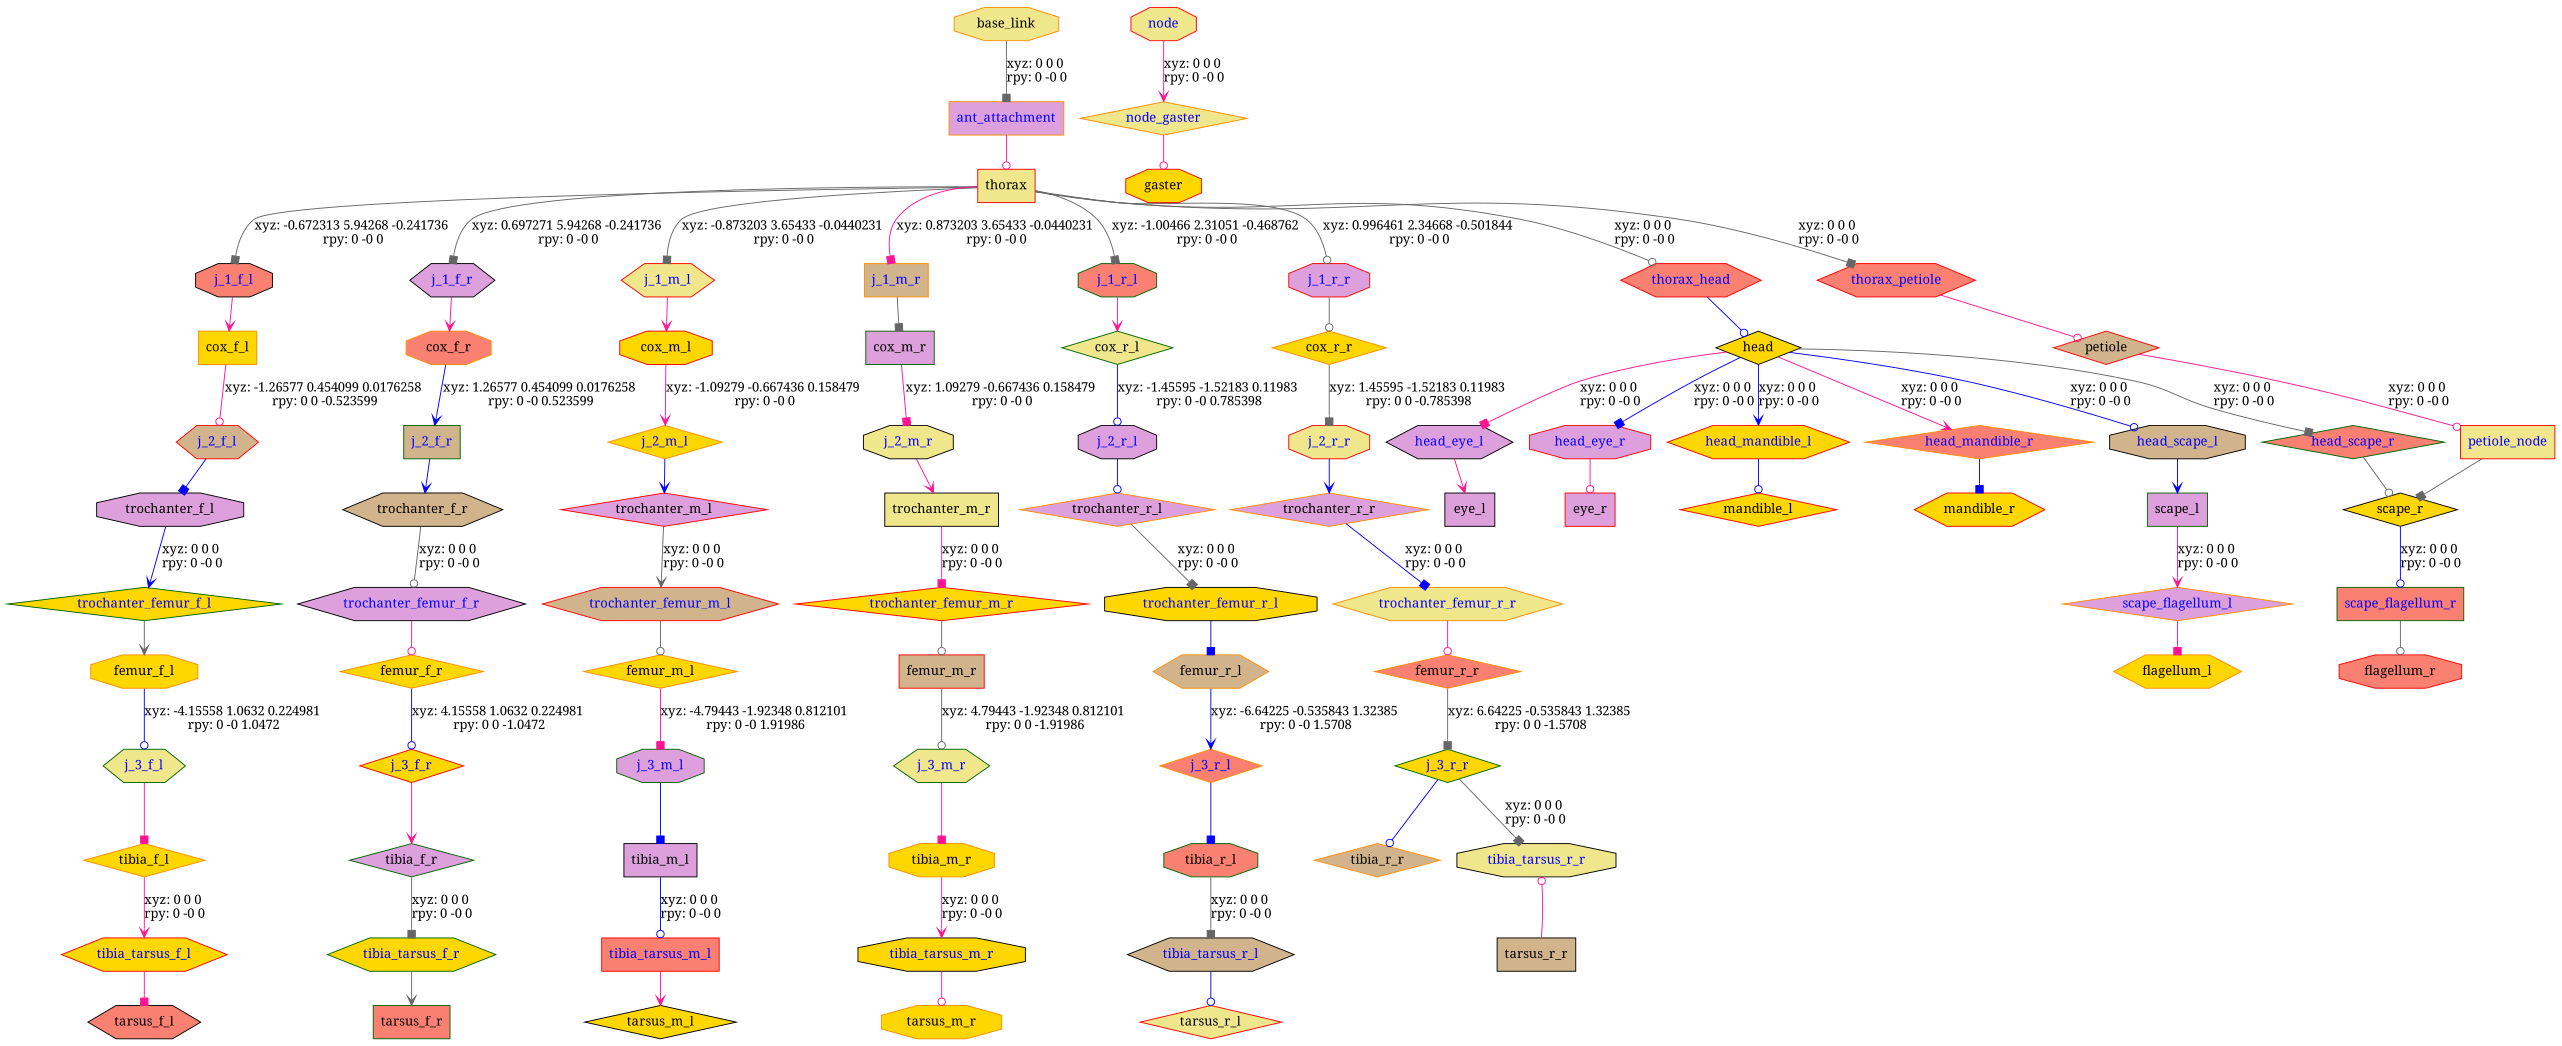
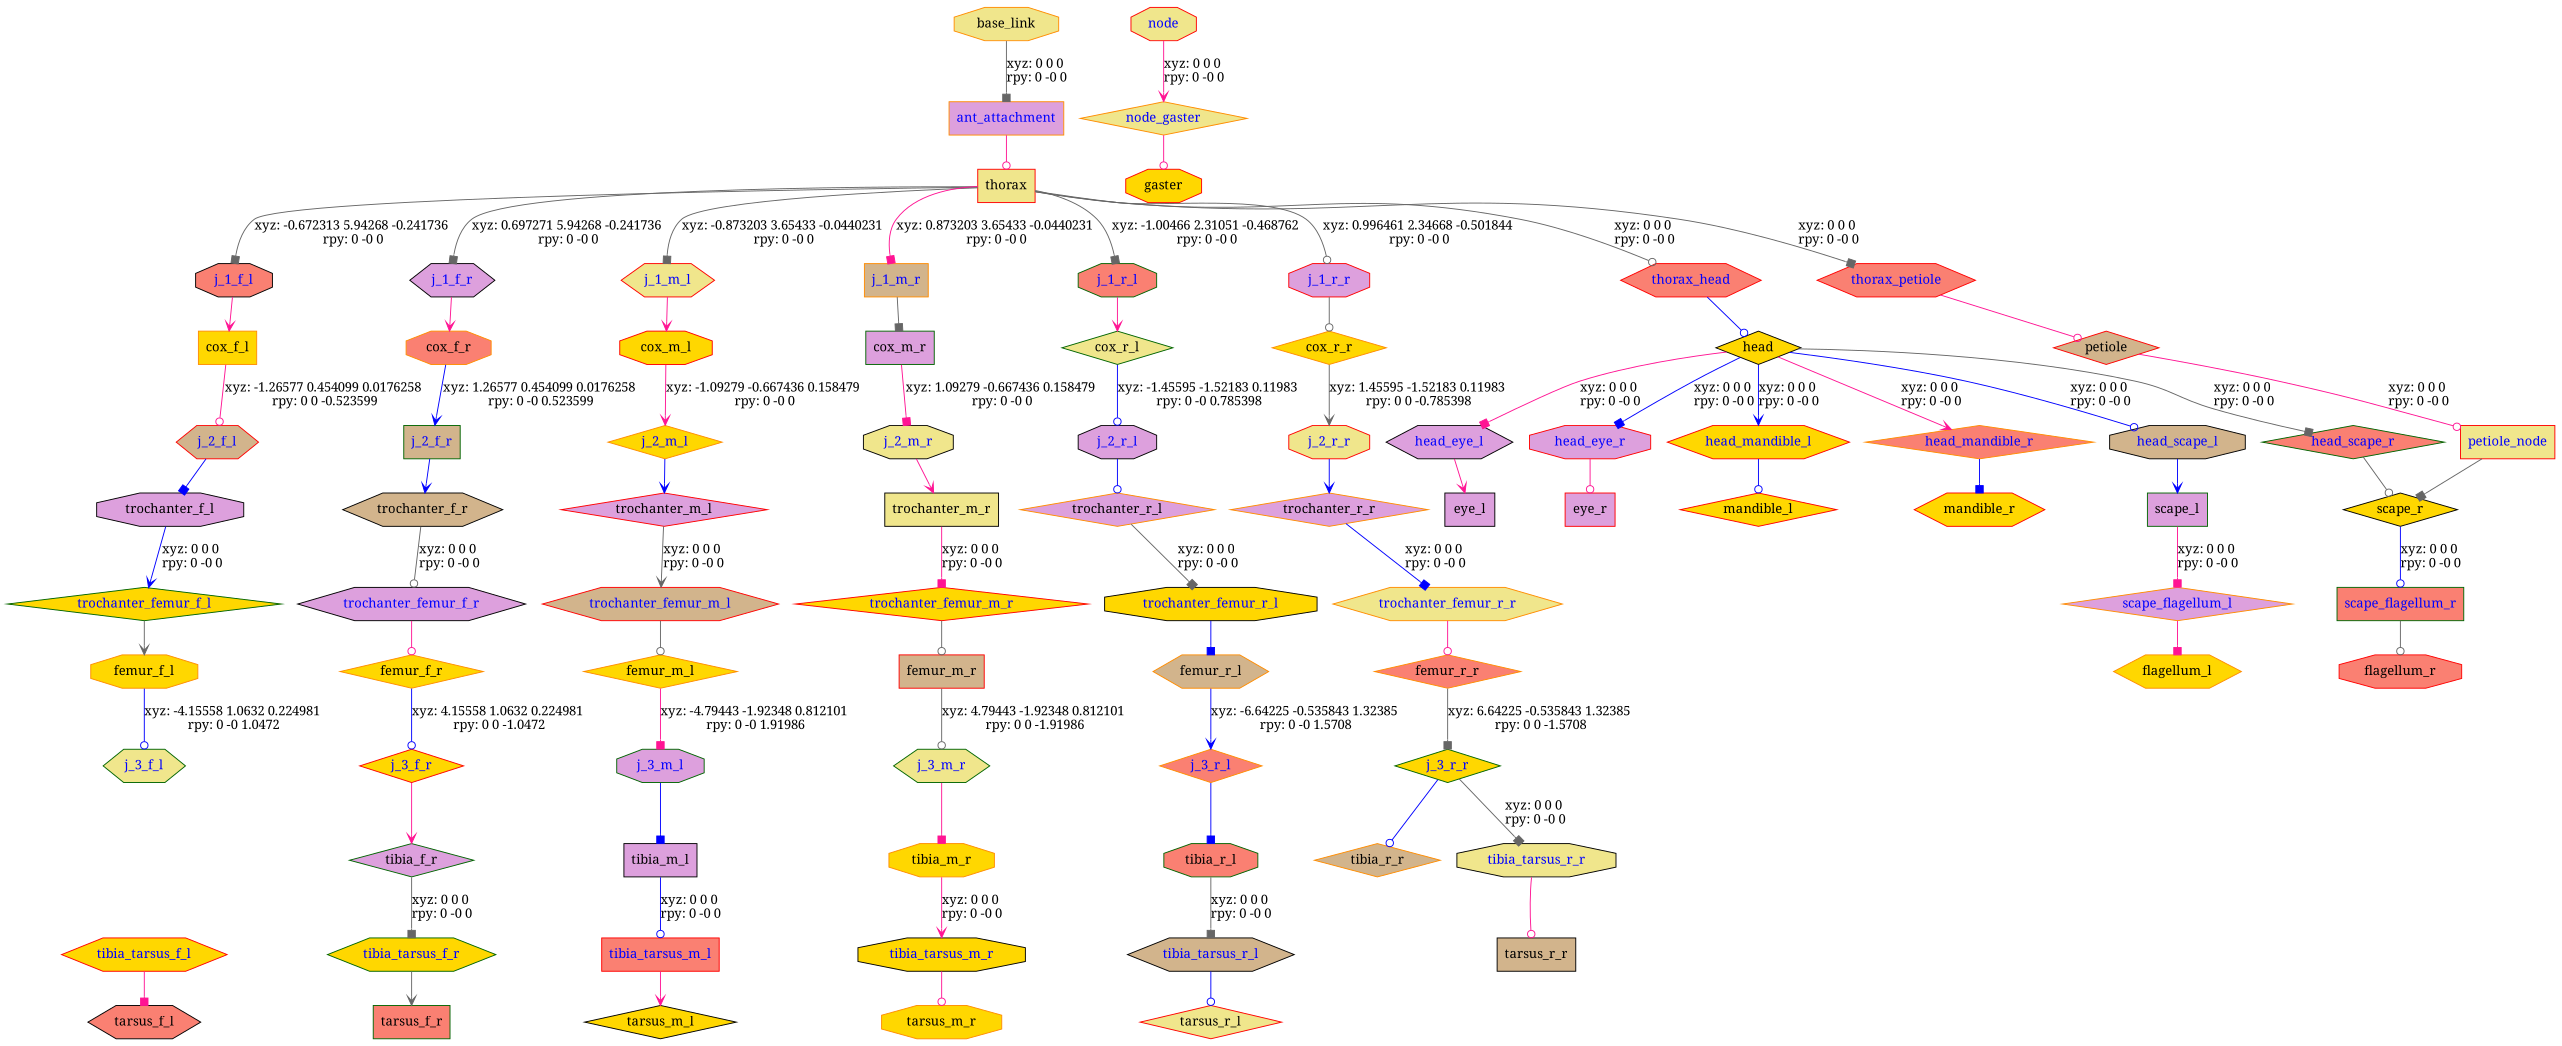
(1329, 390) -> (1329, 390)
(2177, 552) -> (2177, 552)
(144, 860) -> none
(1543, 911) -> (1530, 904)
